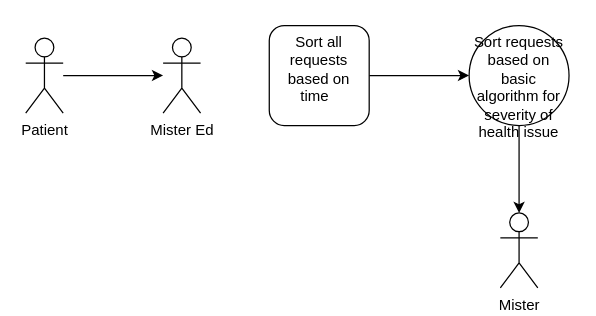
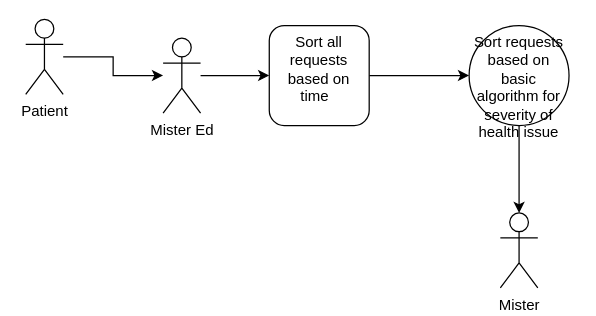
(44, 76) -> (44, 57)
none -> (231, 76)
